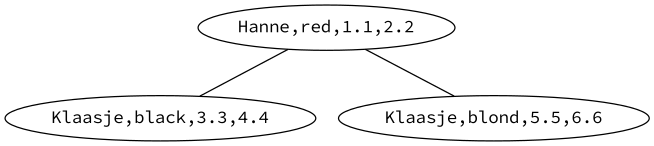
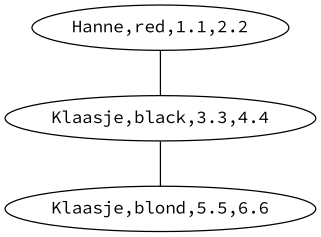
(410, 73) -> (160, 164)
